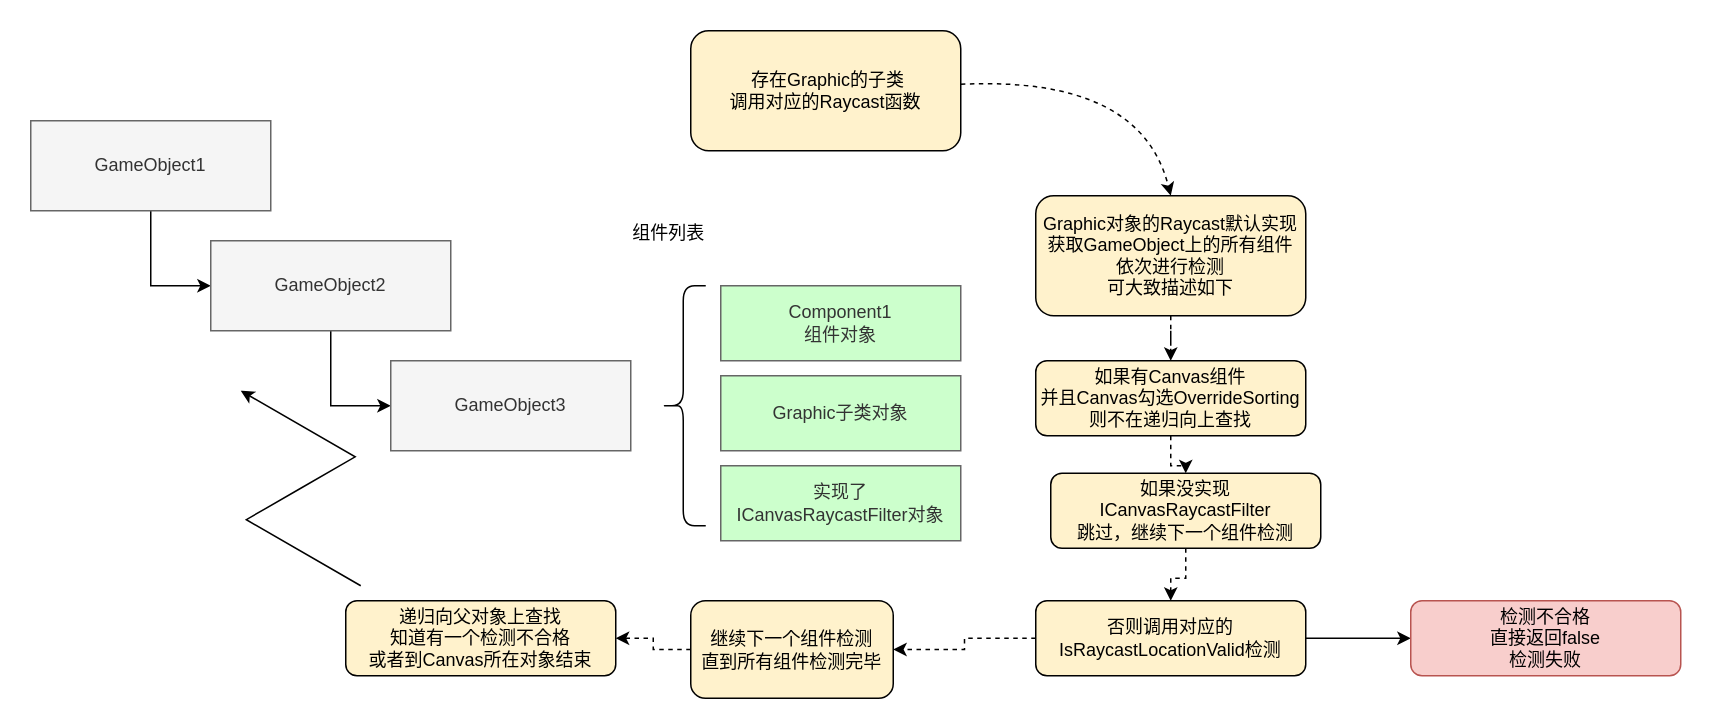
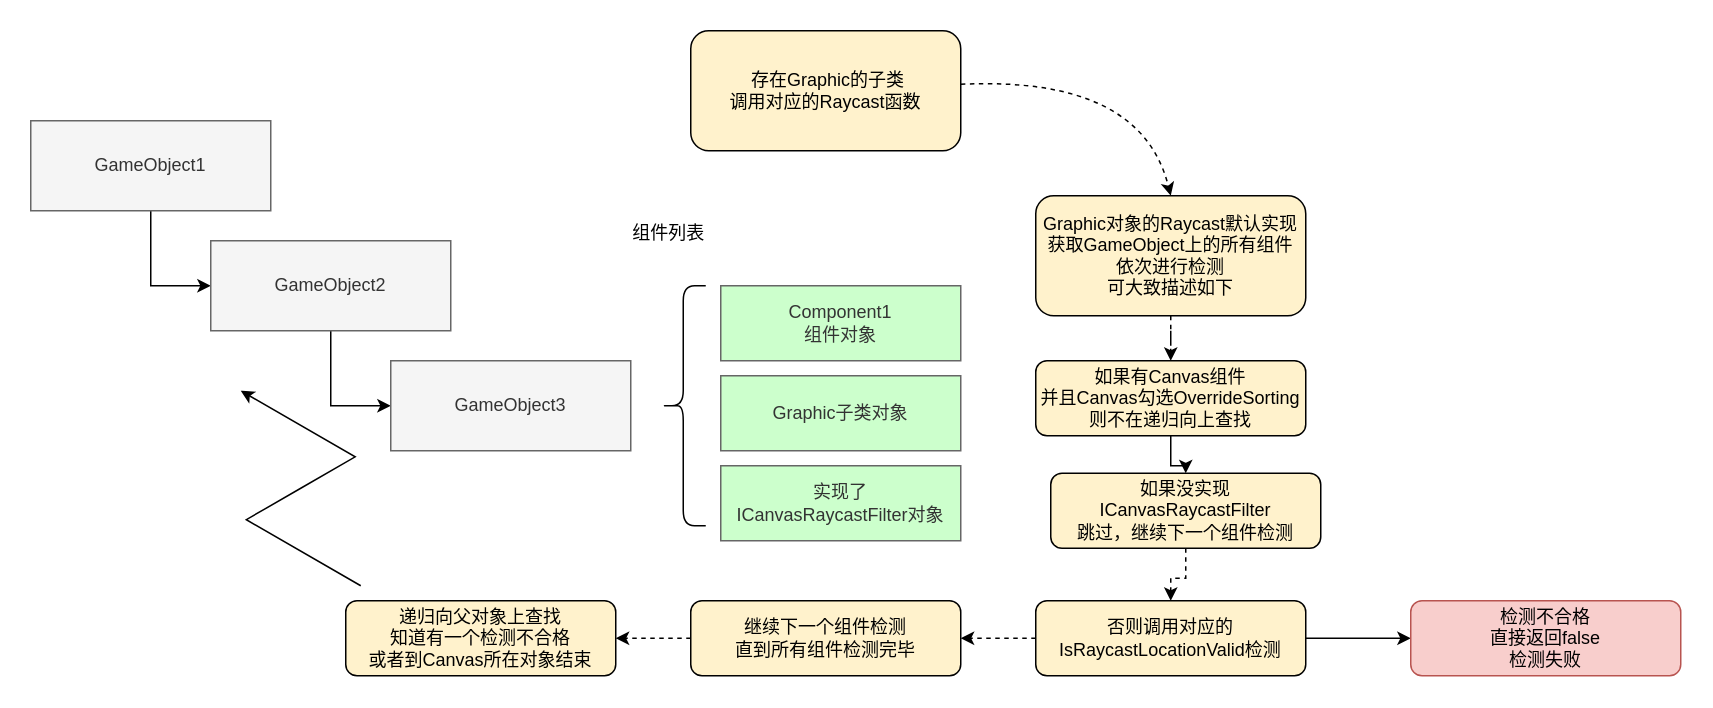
(1171, 458) -> (1171, 458)
(792, 650) -> (826, 638)
